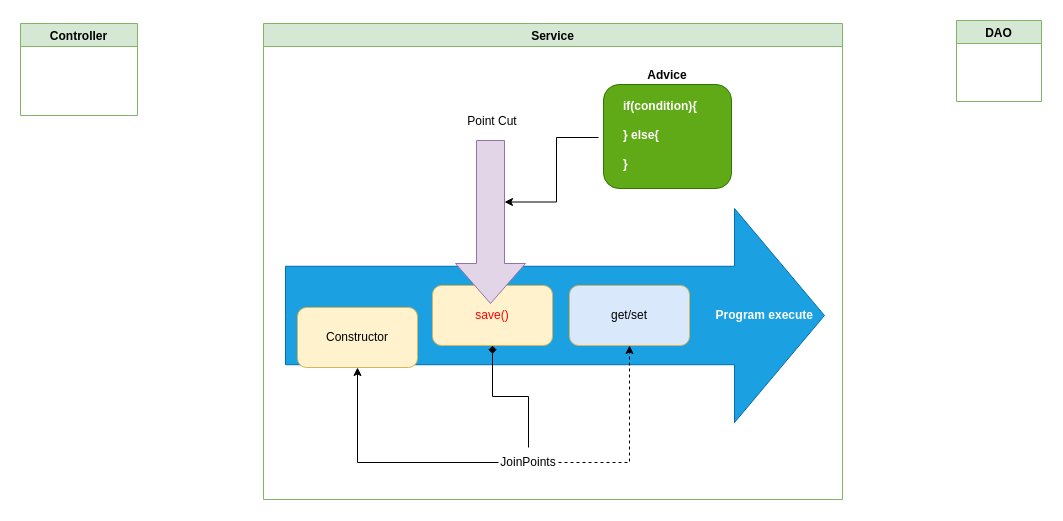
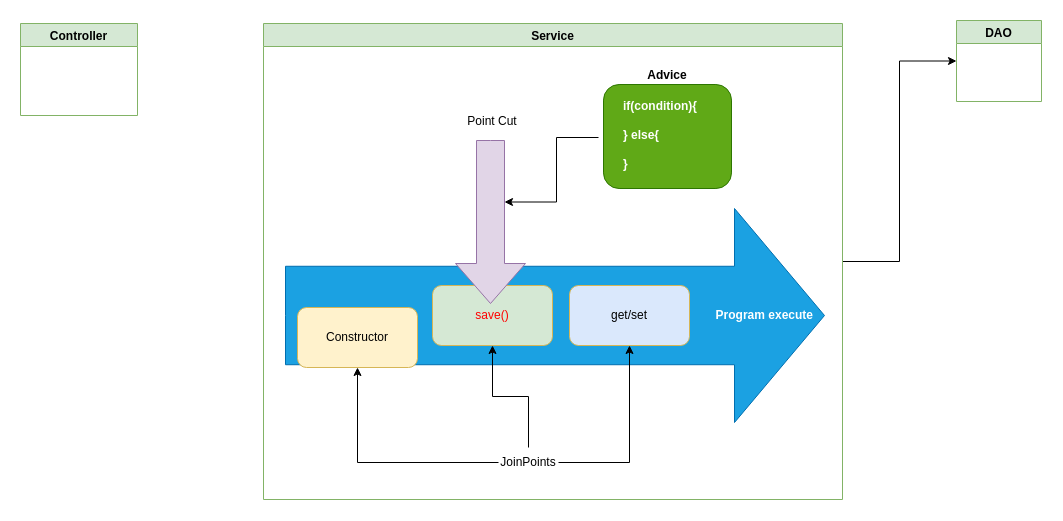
none -> (900, 164)
(493, 316) -> (493, 316)
(493, 354) -> (493, 353)
(630, 442) -> (630, 442)
